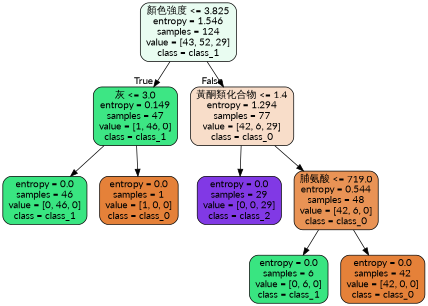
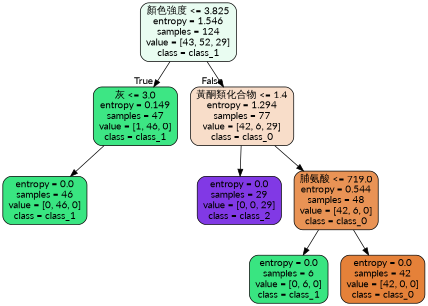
(139, 200) -> none
